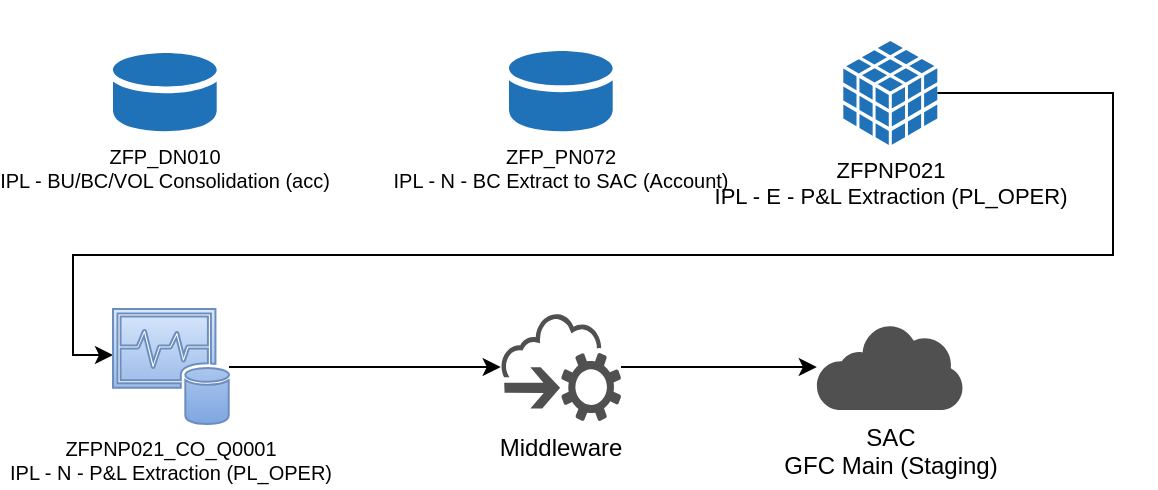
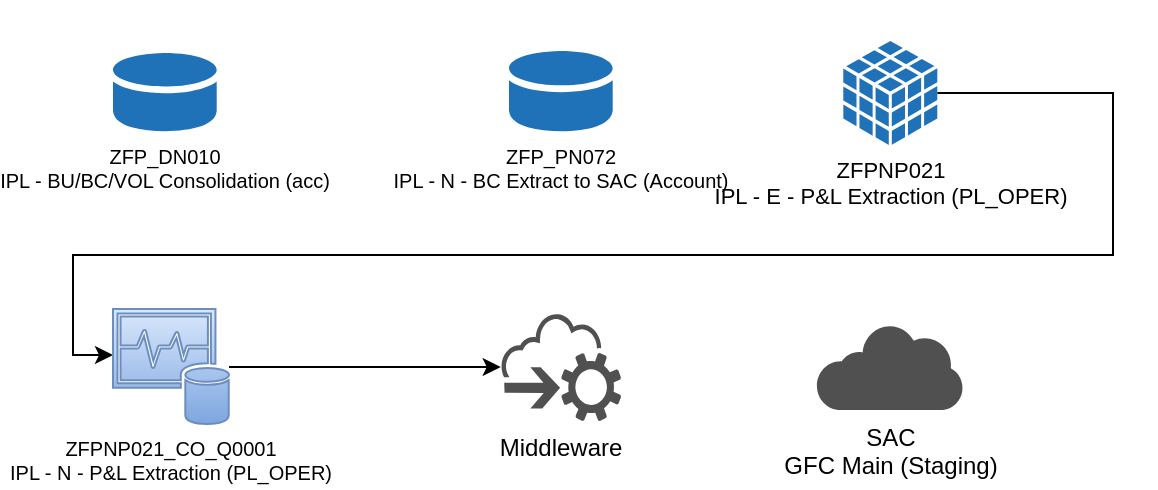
(712, 367) -> none
